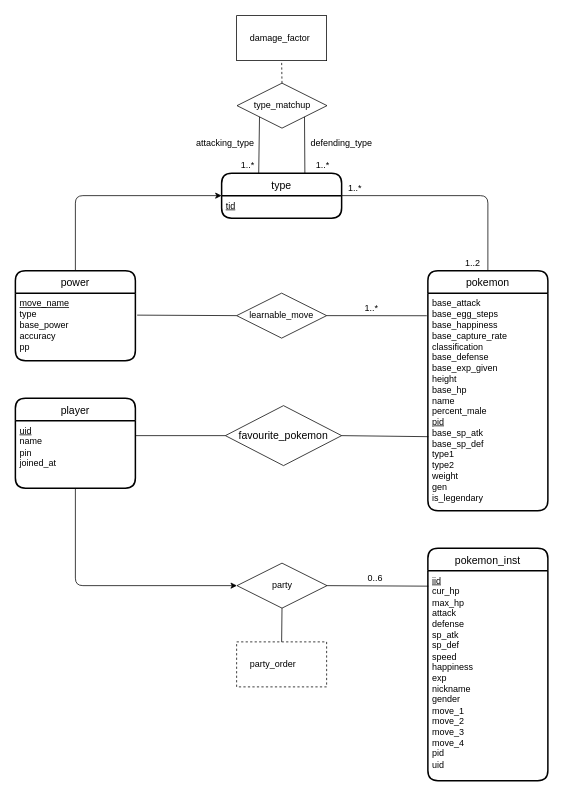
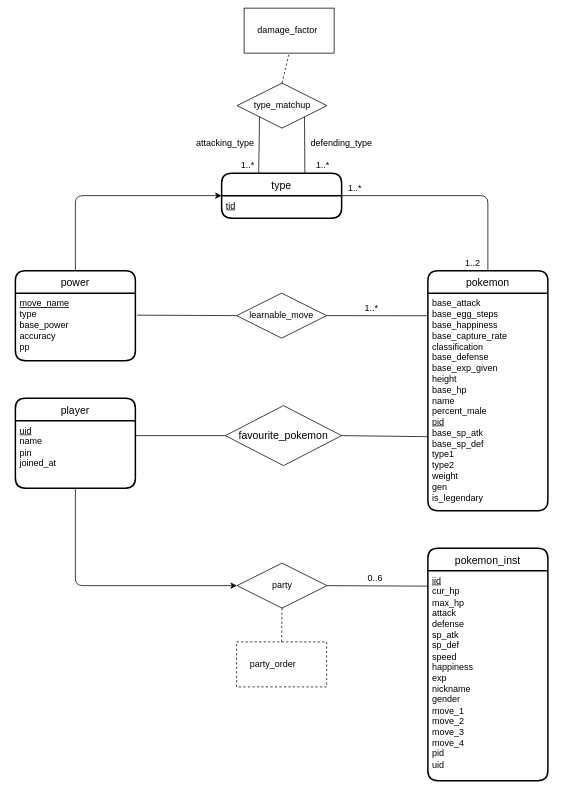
(282, 38) -> (289, 30)
(282, 624) -> (282, 624)
